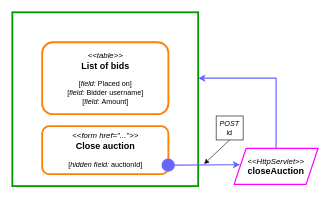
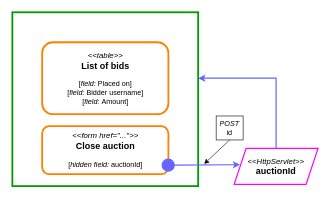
(276, 167) -> (276, 167)
